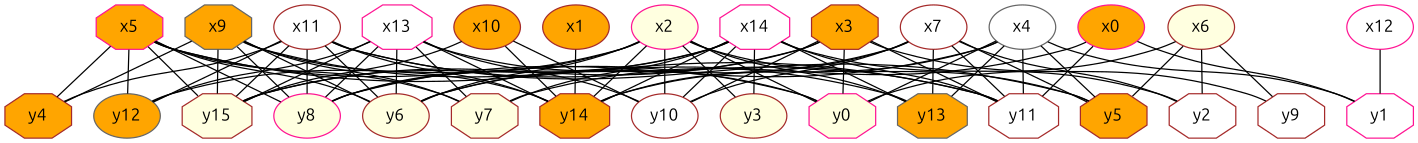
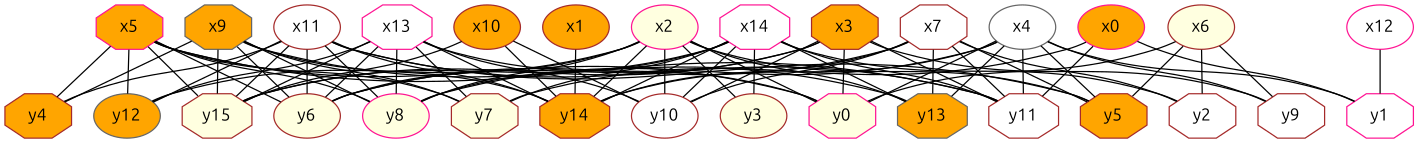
(934, 27) -> (934, 27)
none -> (1157, 71)
